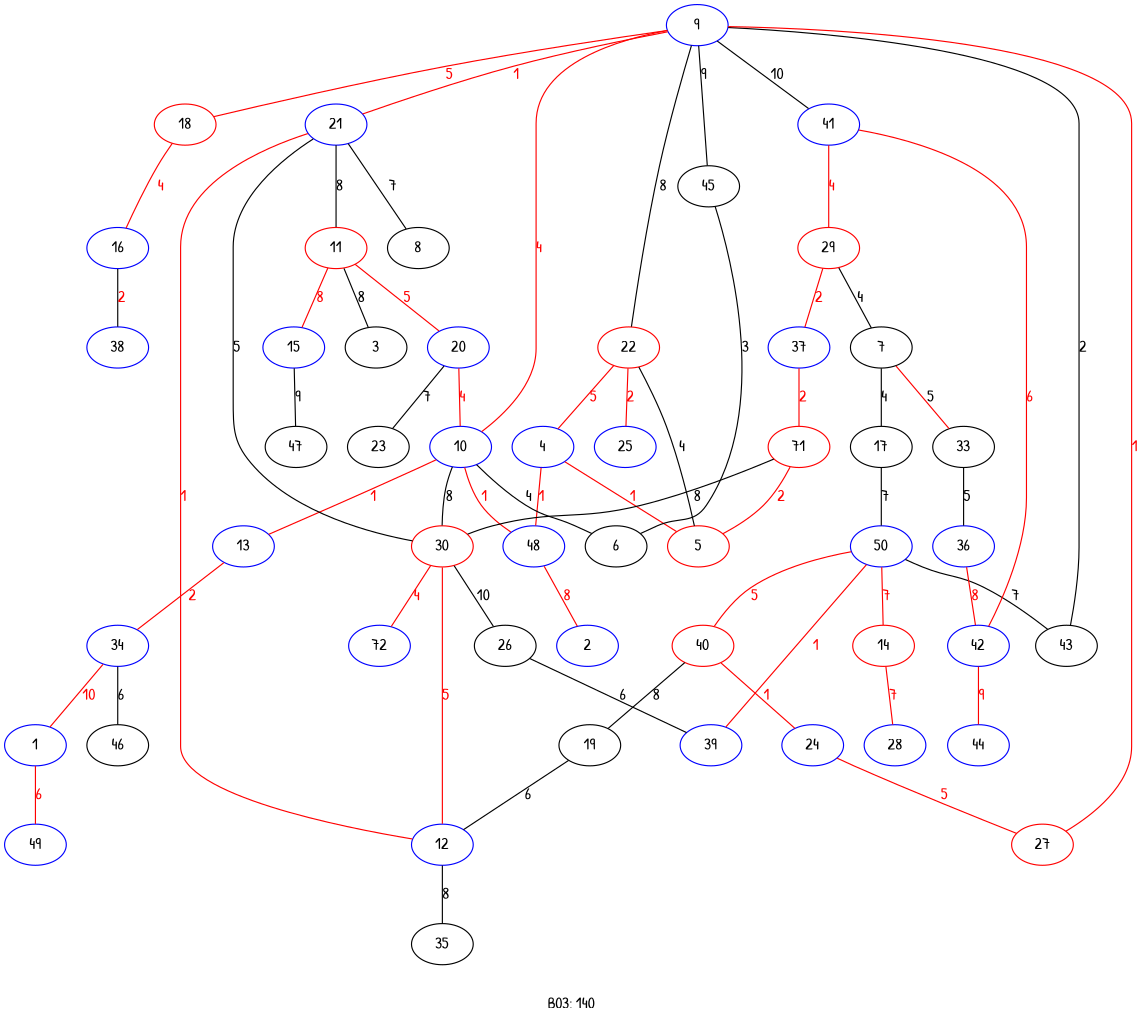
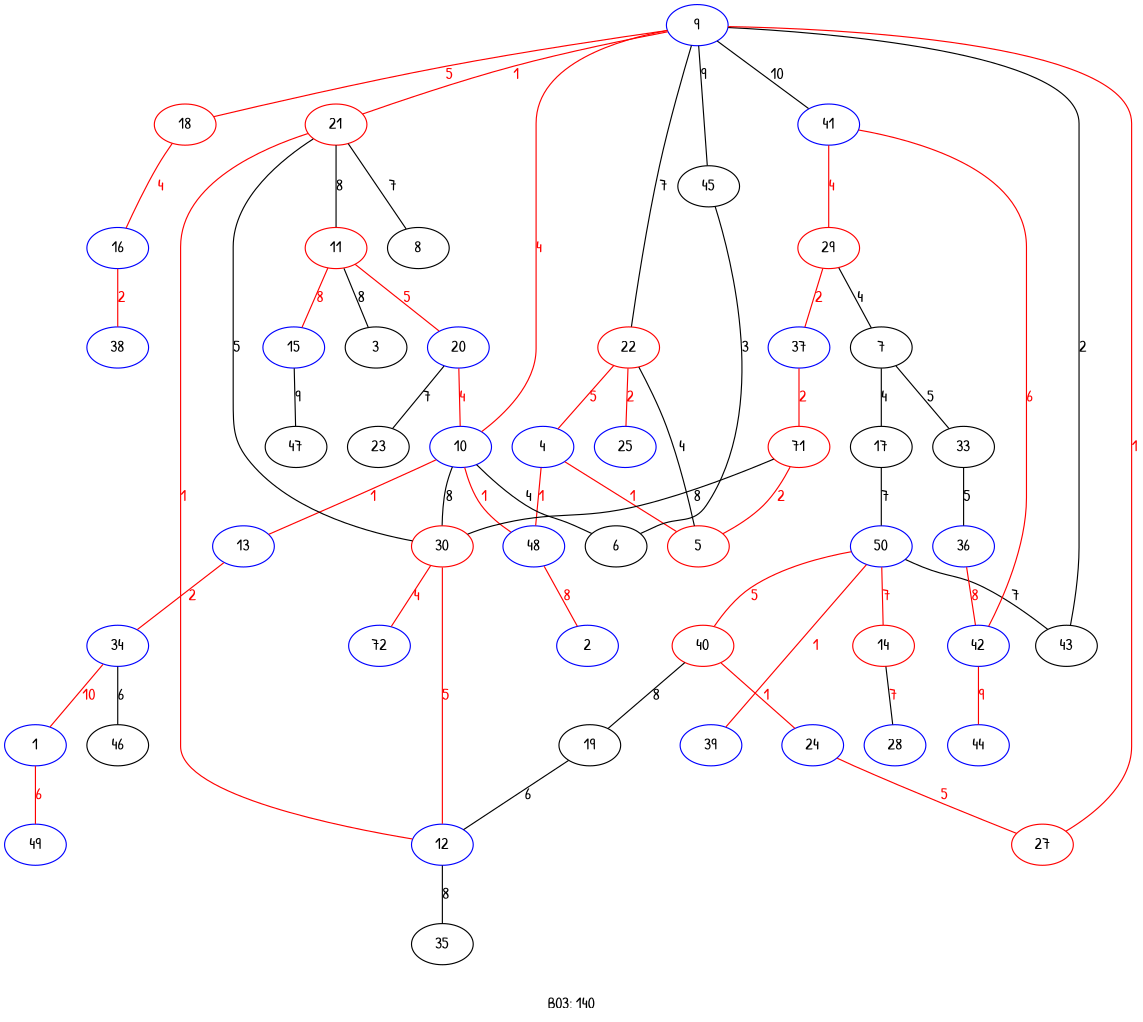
(336, 125) -> (336, 125)
(664, 186) -> (664, 186)
(118, 298) -> (118, 298)
(923, 397) -> (923, 397)
(505, 646) -> none
(889, 696) -> (889, 696)
